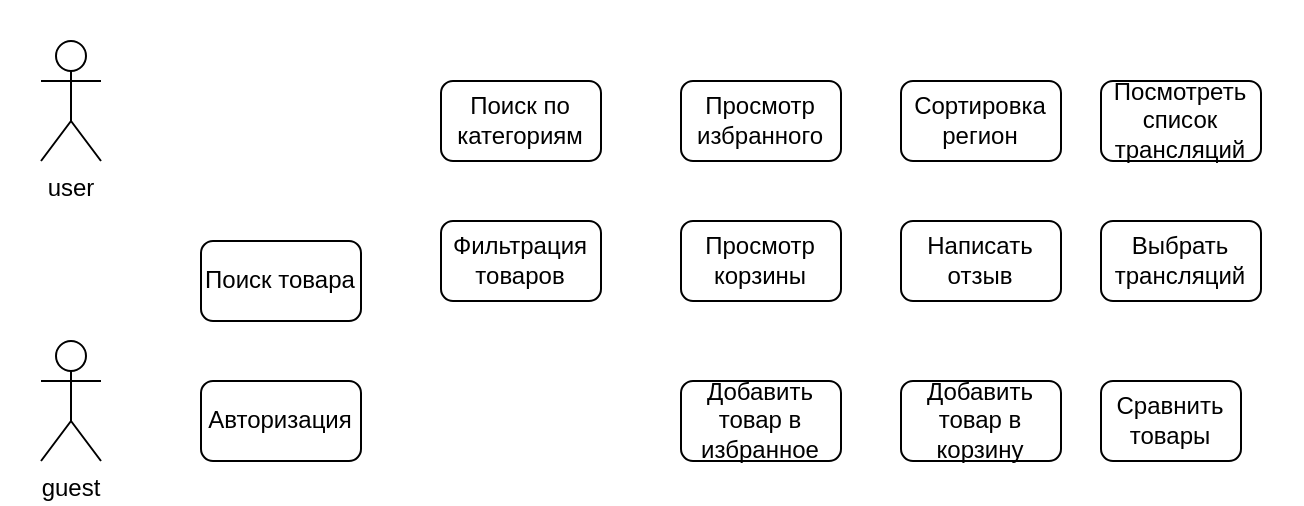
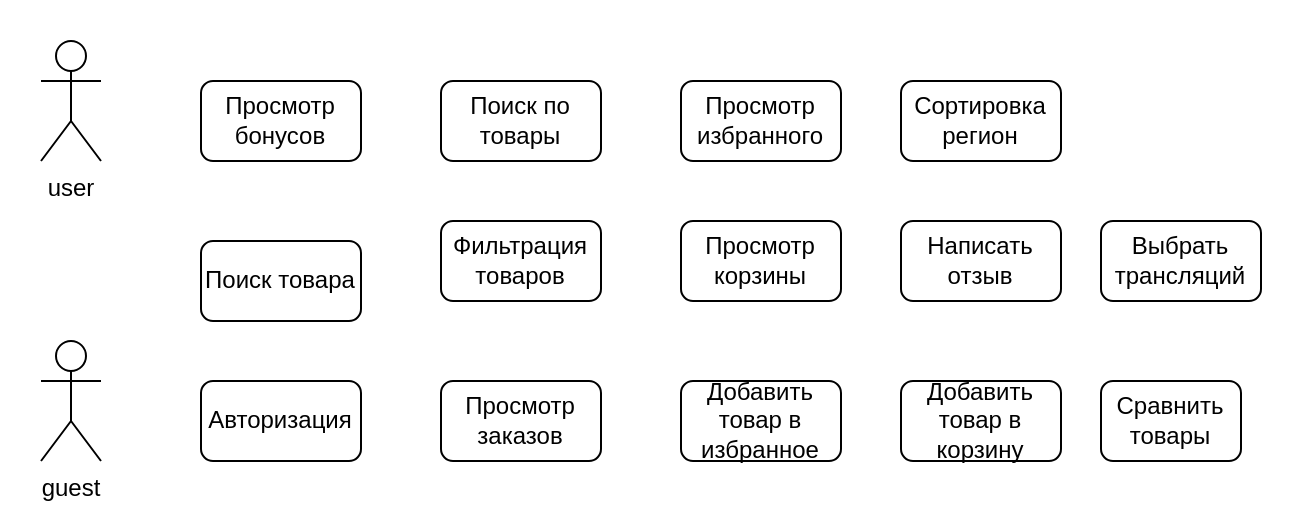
none -> (281, 121)
(521, 121) -> (521, 121)
(1181, 121) -> none
none -> (521, 421)
